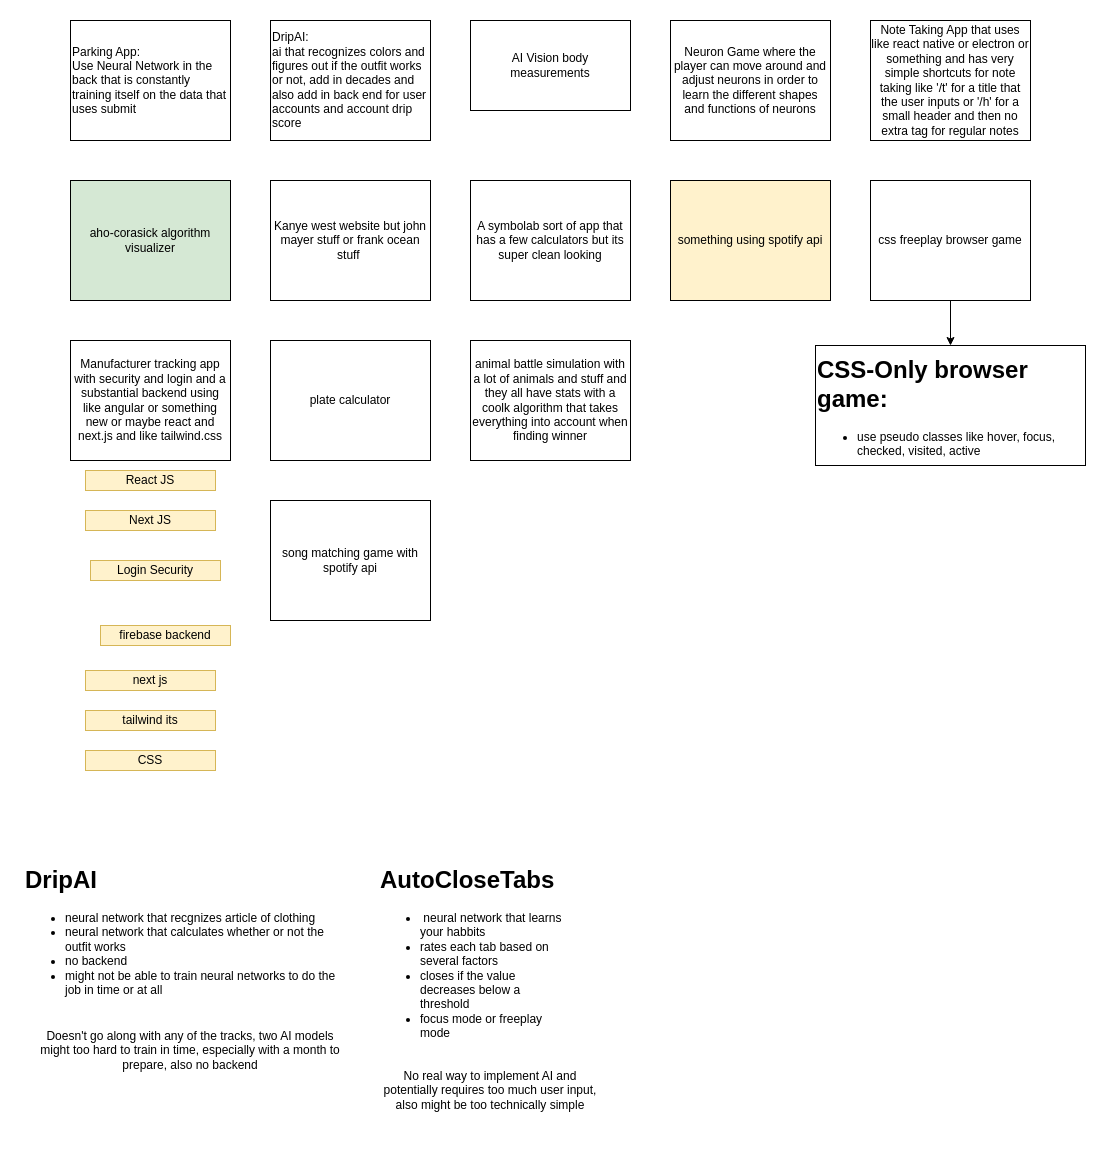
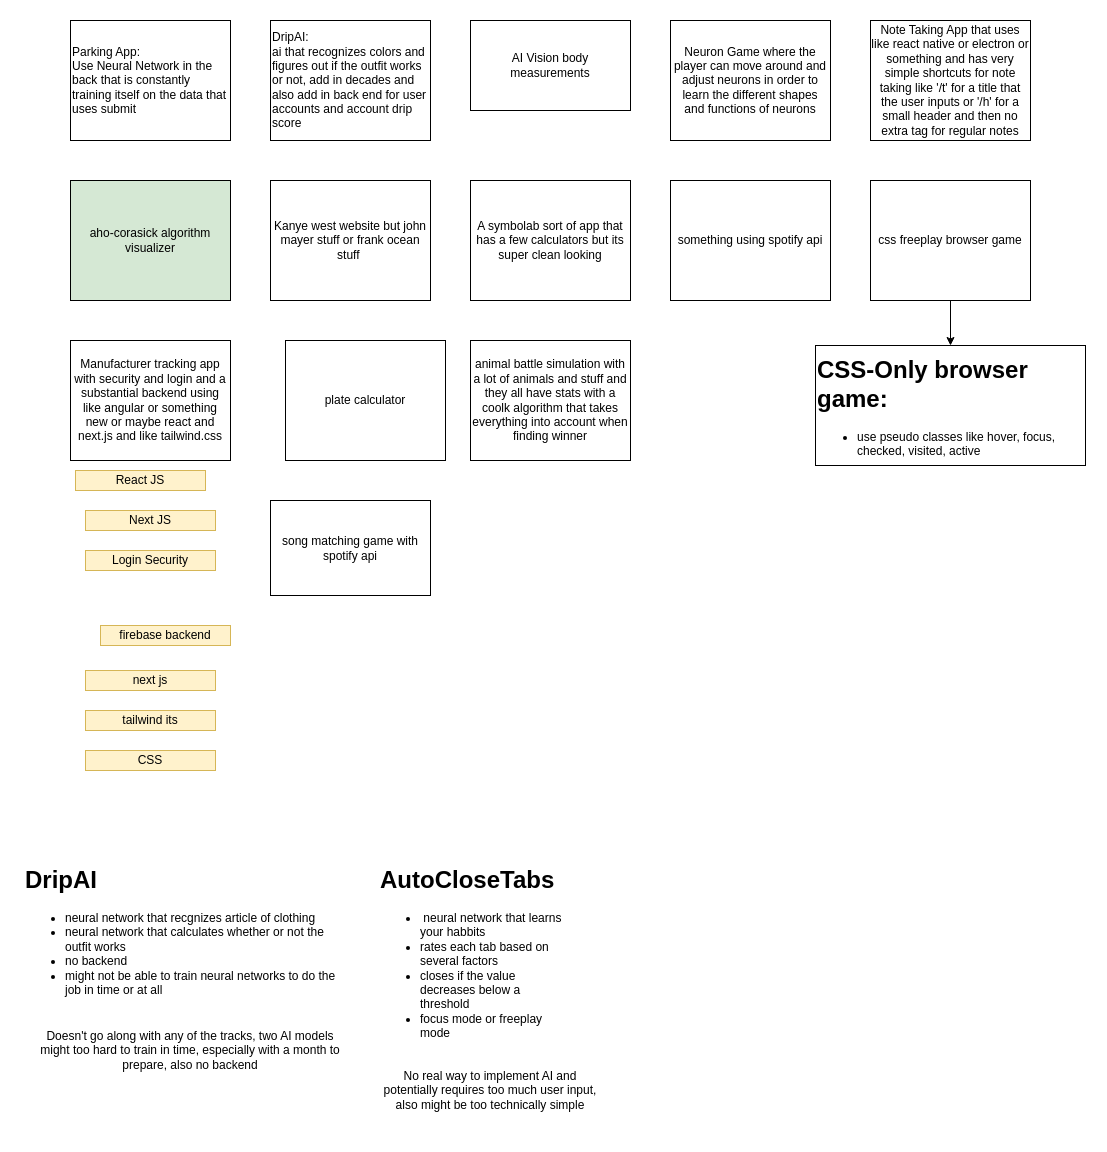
(751, 241) -> (751, 241)
(351, 401) -> (366, 401)
(151, 481) -> (141, 481)
(351, 561) -> (351, 548)
(156, 571) -> (151, 561)
